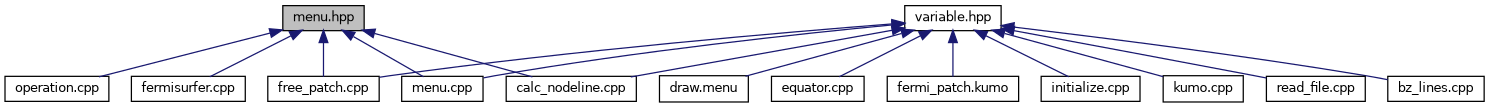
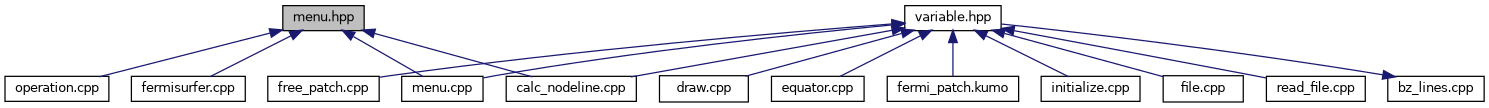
(1201, 51) -> (1192, 47)
(323, 60) -> none
(704, 89) -> (704, 89)
(1203, 89) -> (1203, 89)
